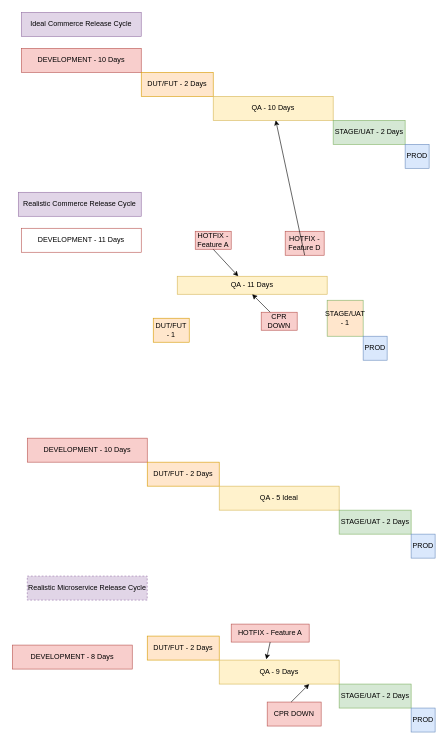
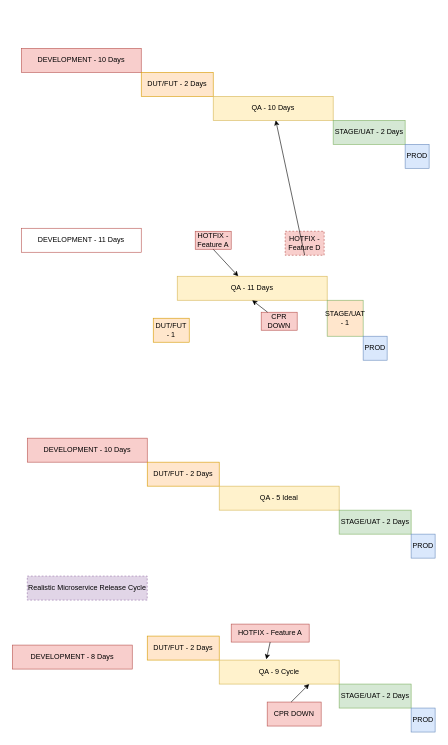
(81, 24) -> none
(80, 204) -> none
(305, 243) -> (305, 243)
(252, 285) -> (252, 288)
(279, 672) -> (279, 672)
